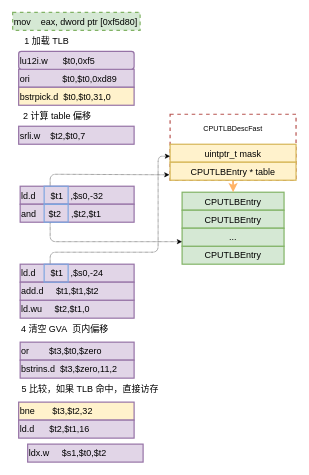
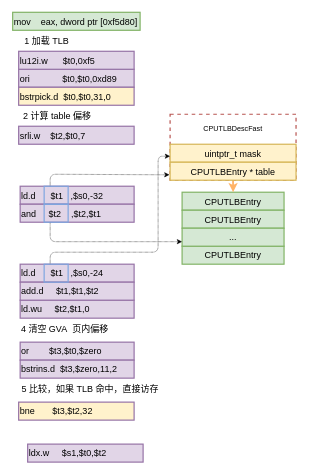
(76, 21) -> (76, 21)
(76, 60) -> (76, 60)
(76, 429) -> none
